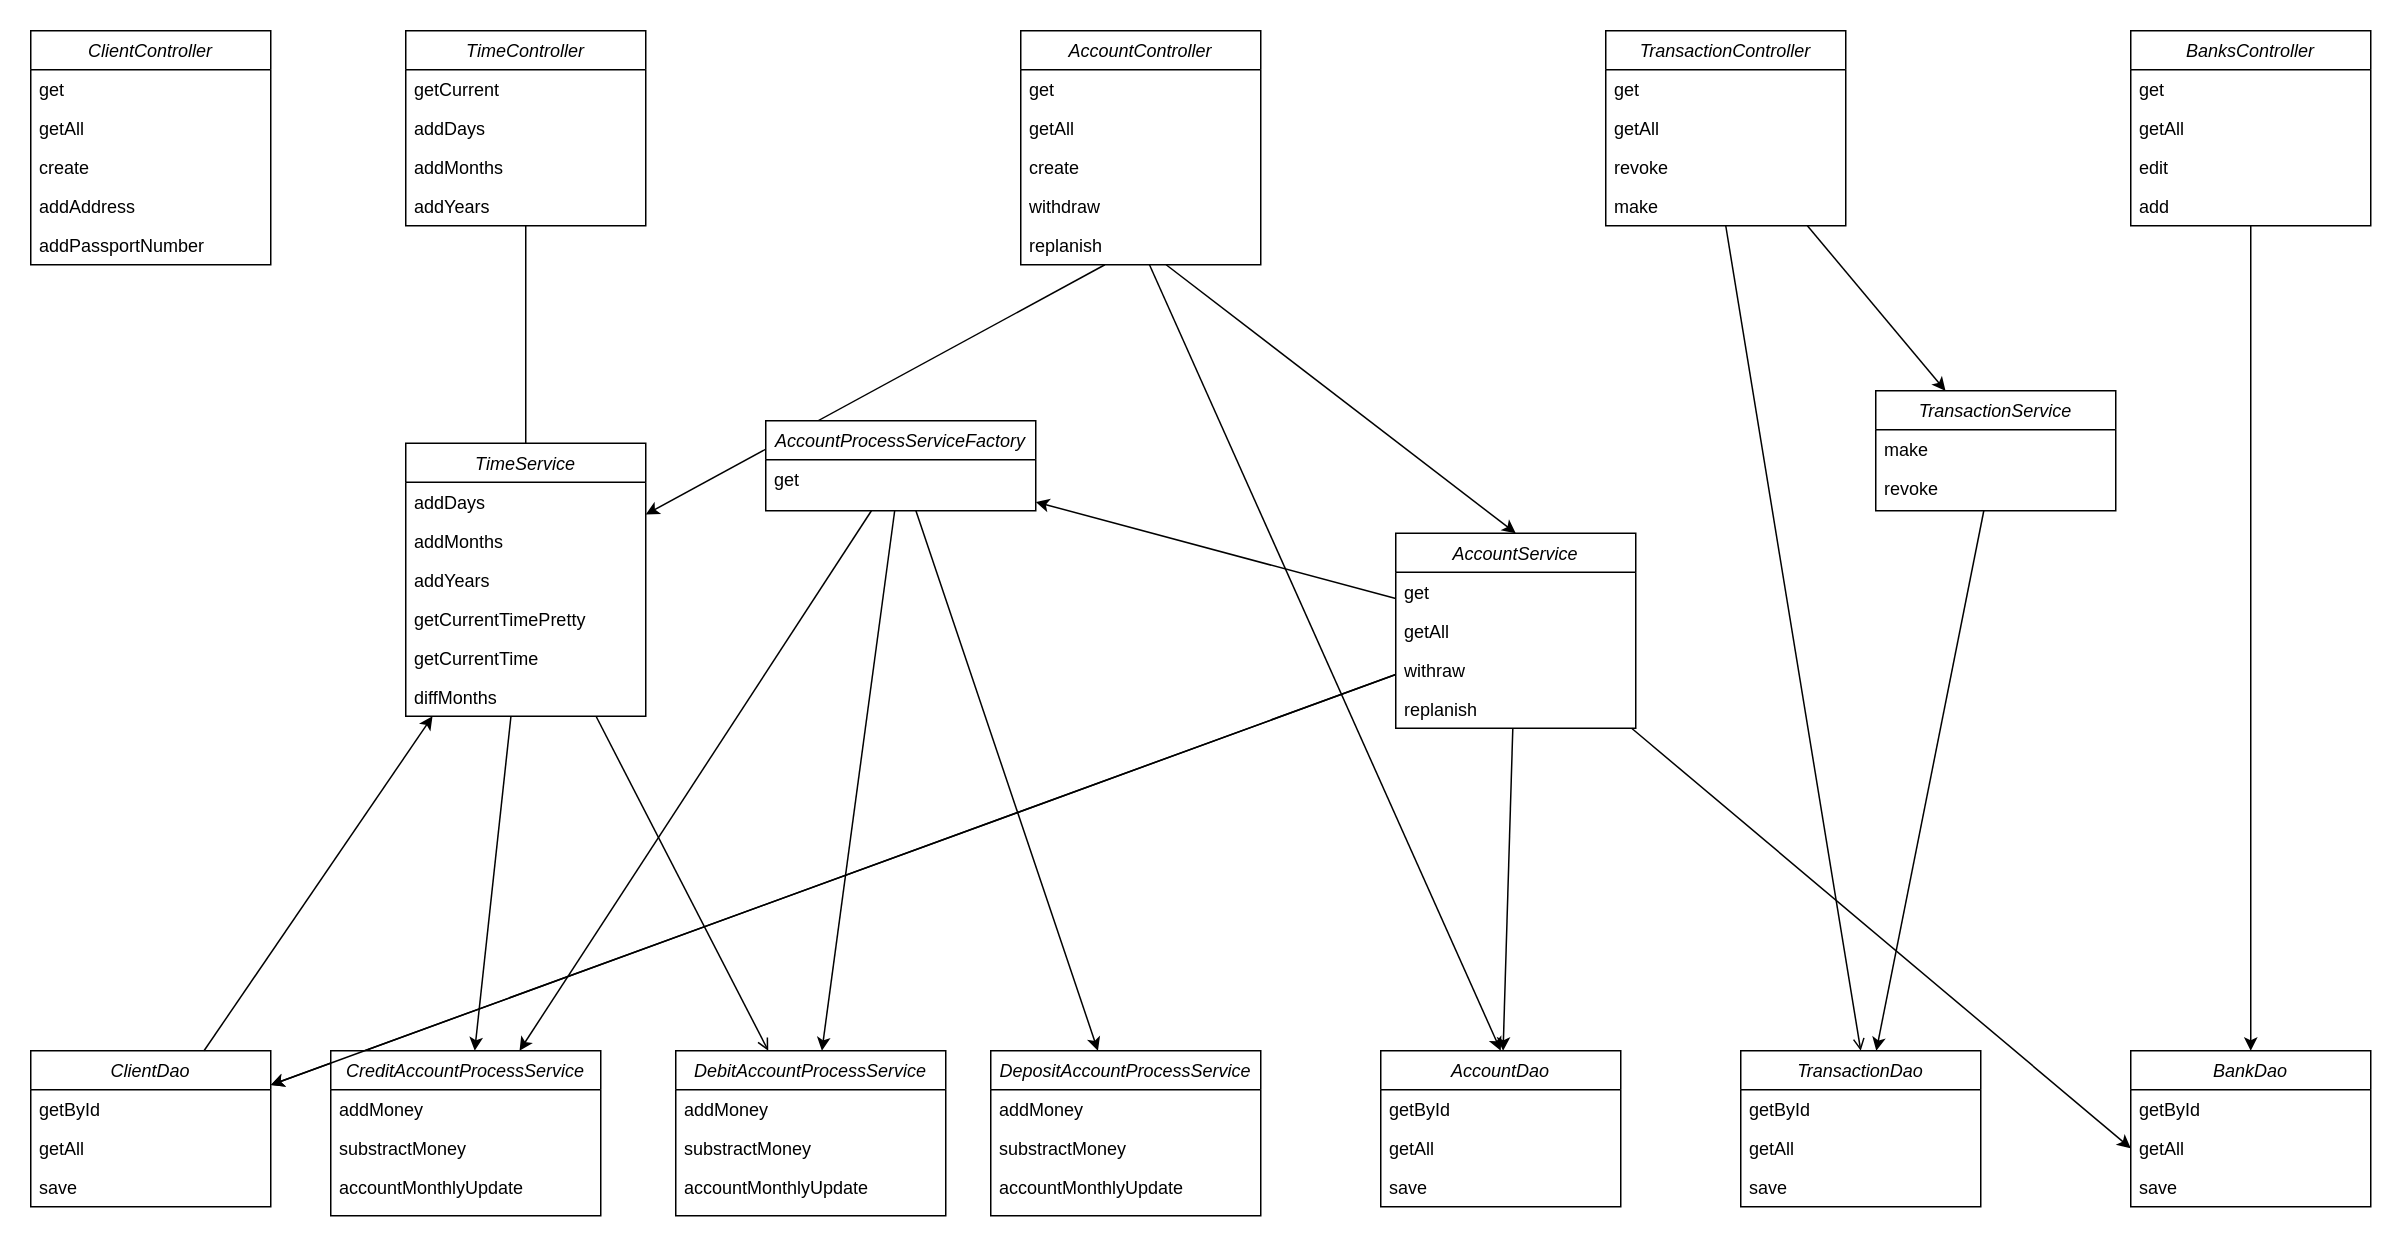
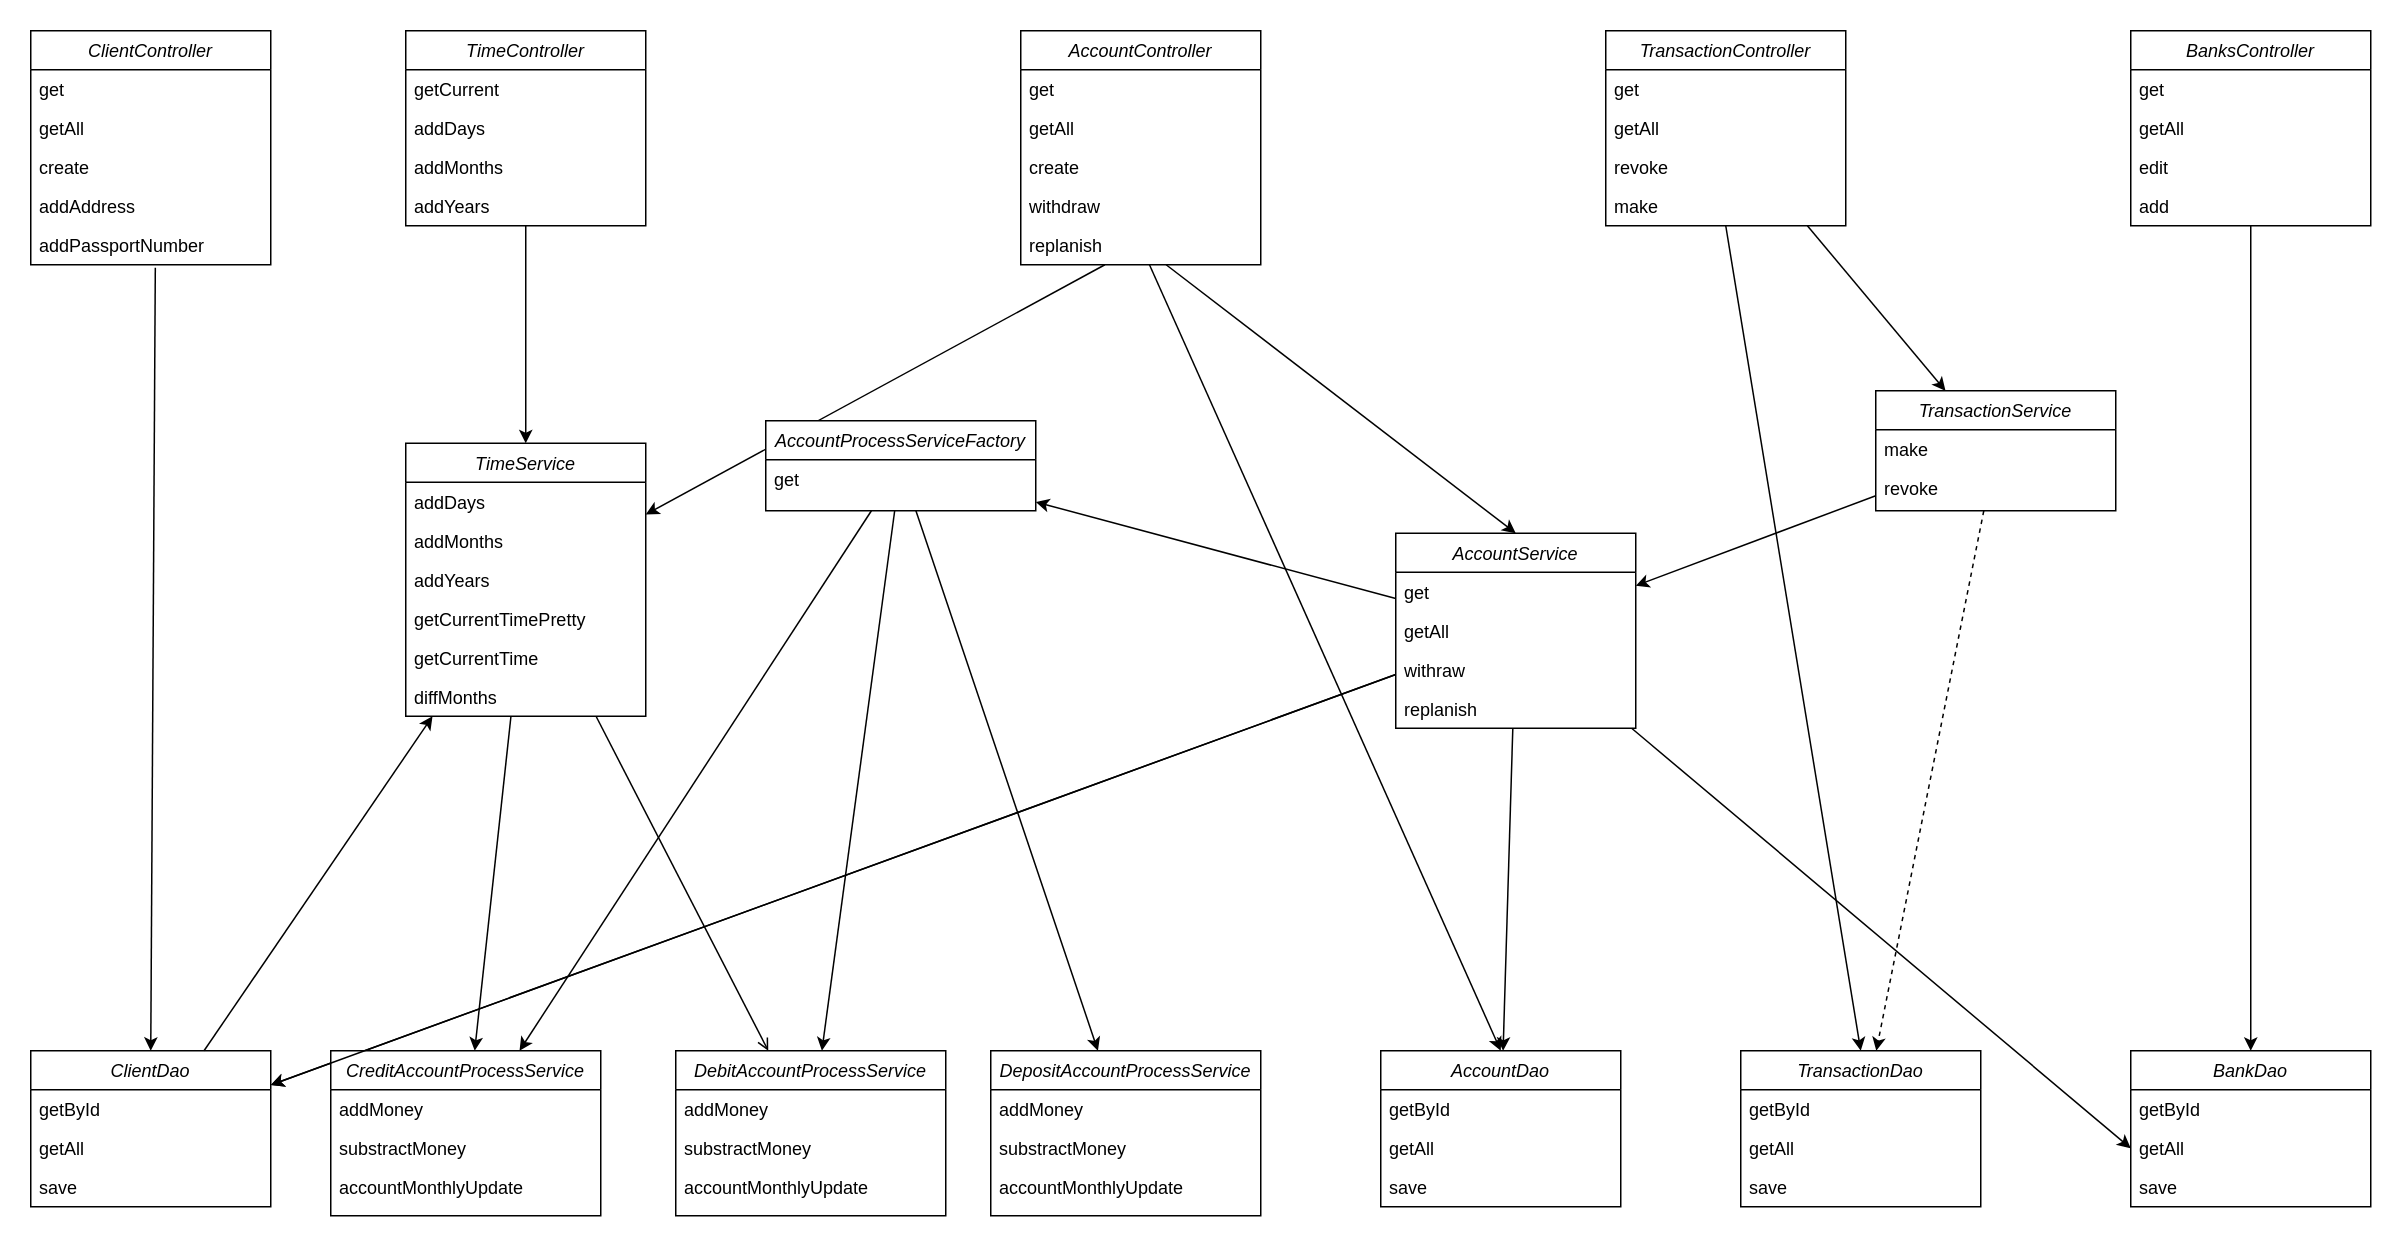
(526, 436) -> (526, 432)
none -> (1759, 539)
none -> (153, 654)
(1931, 777) -> (1931, 777)
(1859, 1042) -> (1859, 1039)
